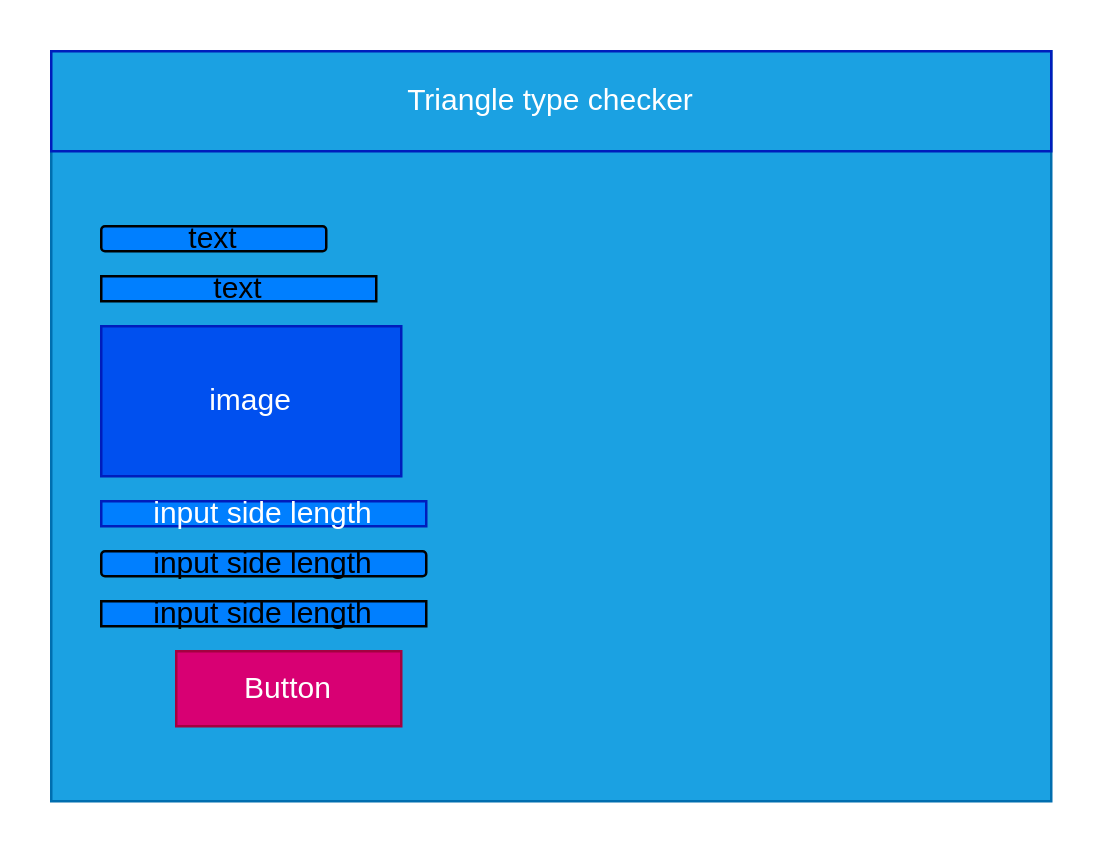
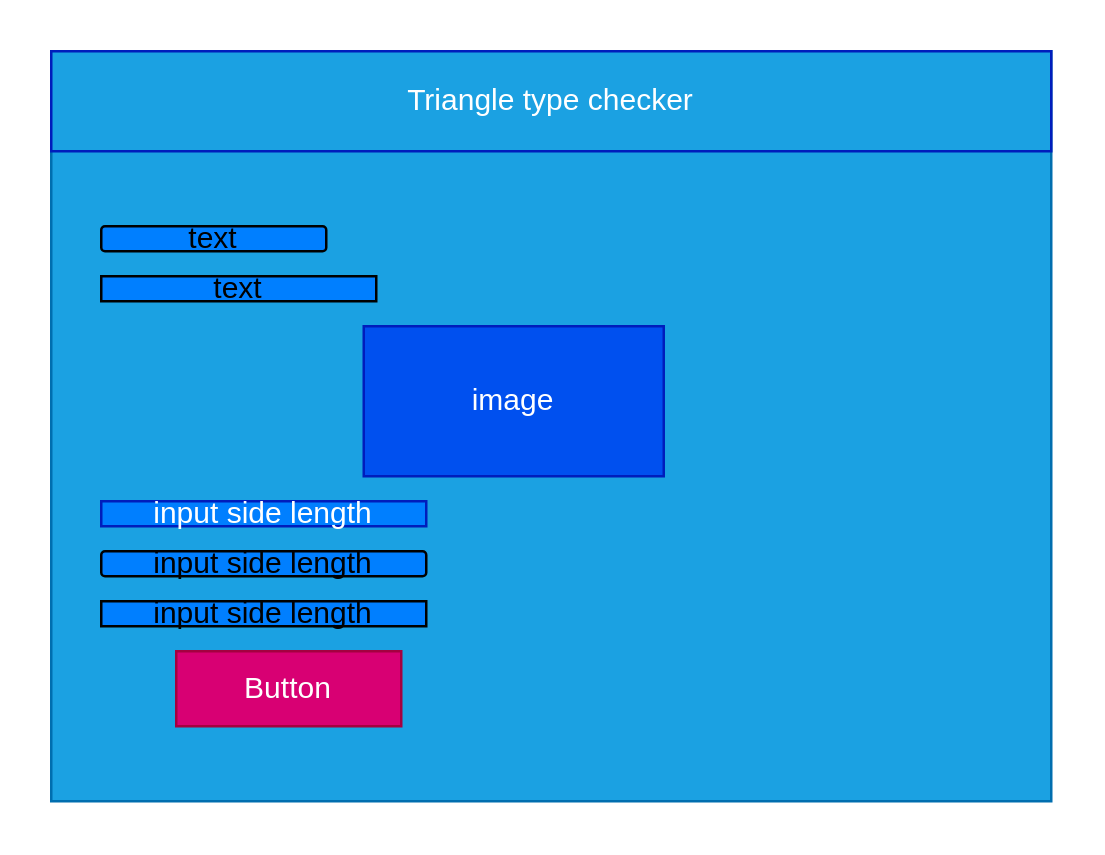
(251, 401) -> (514, 401)
